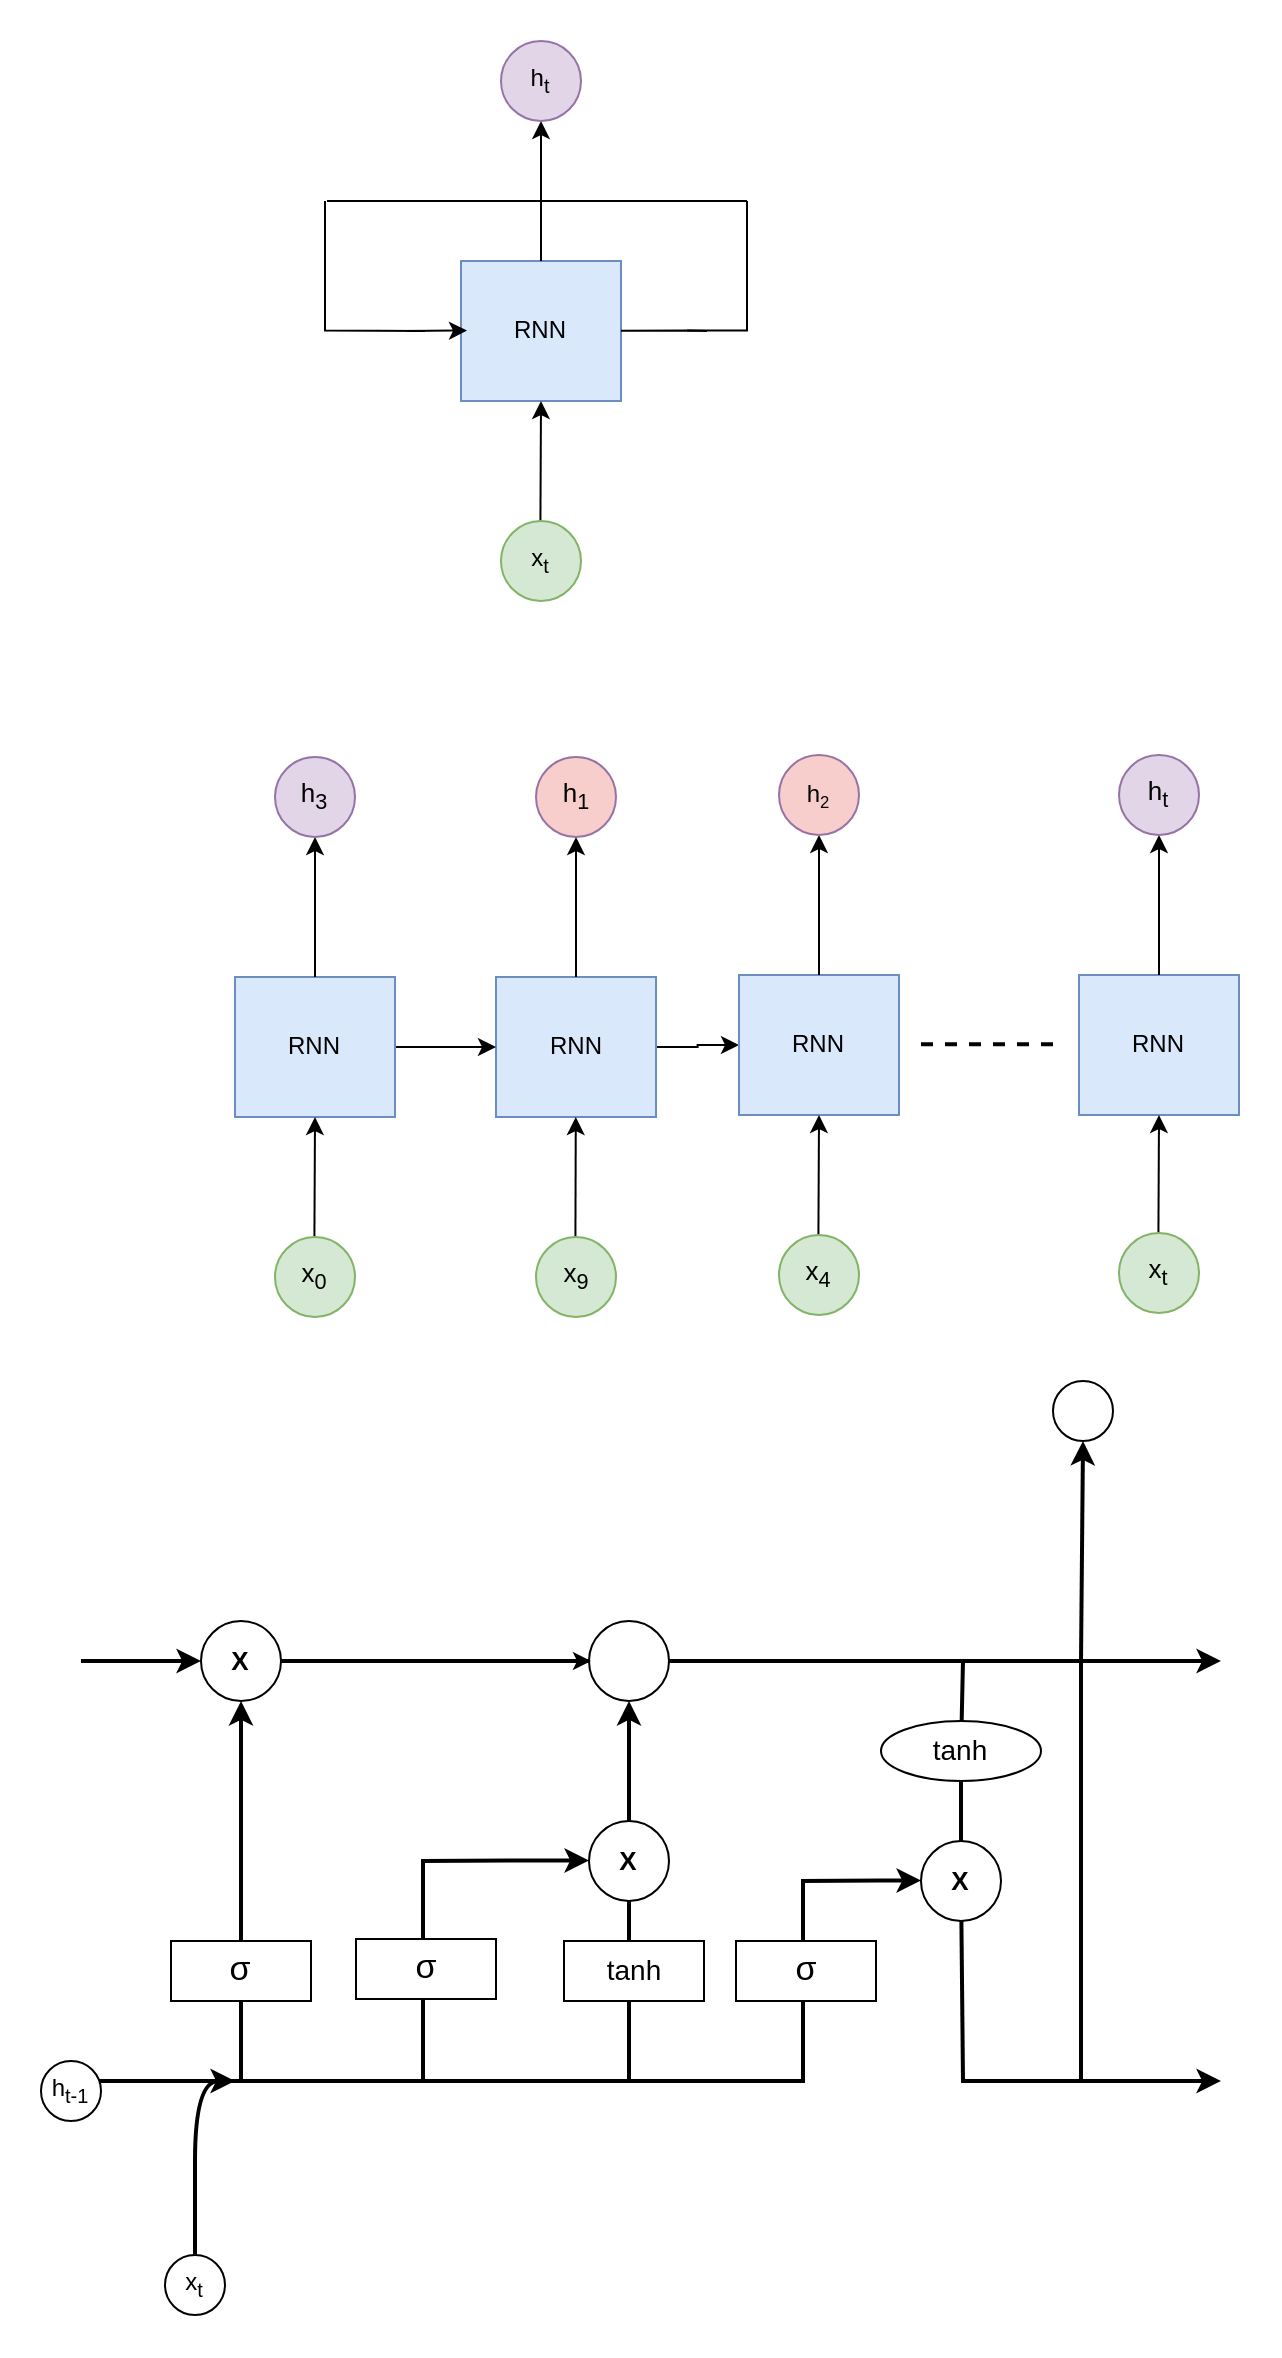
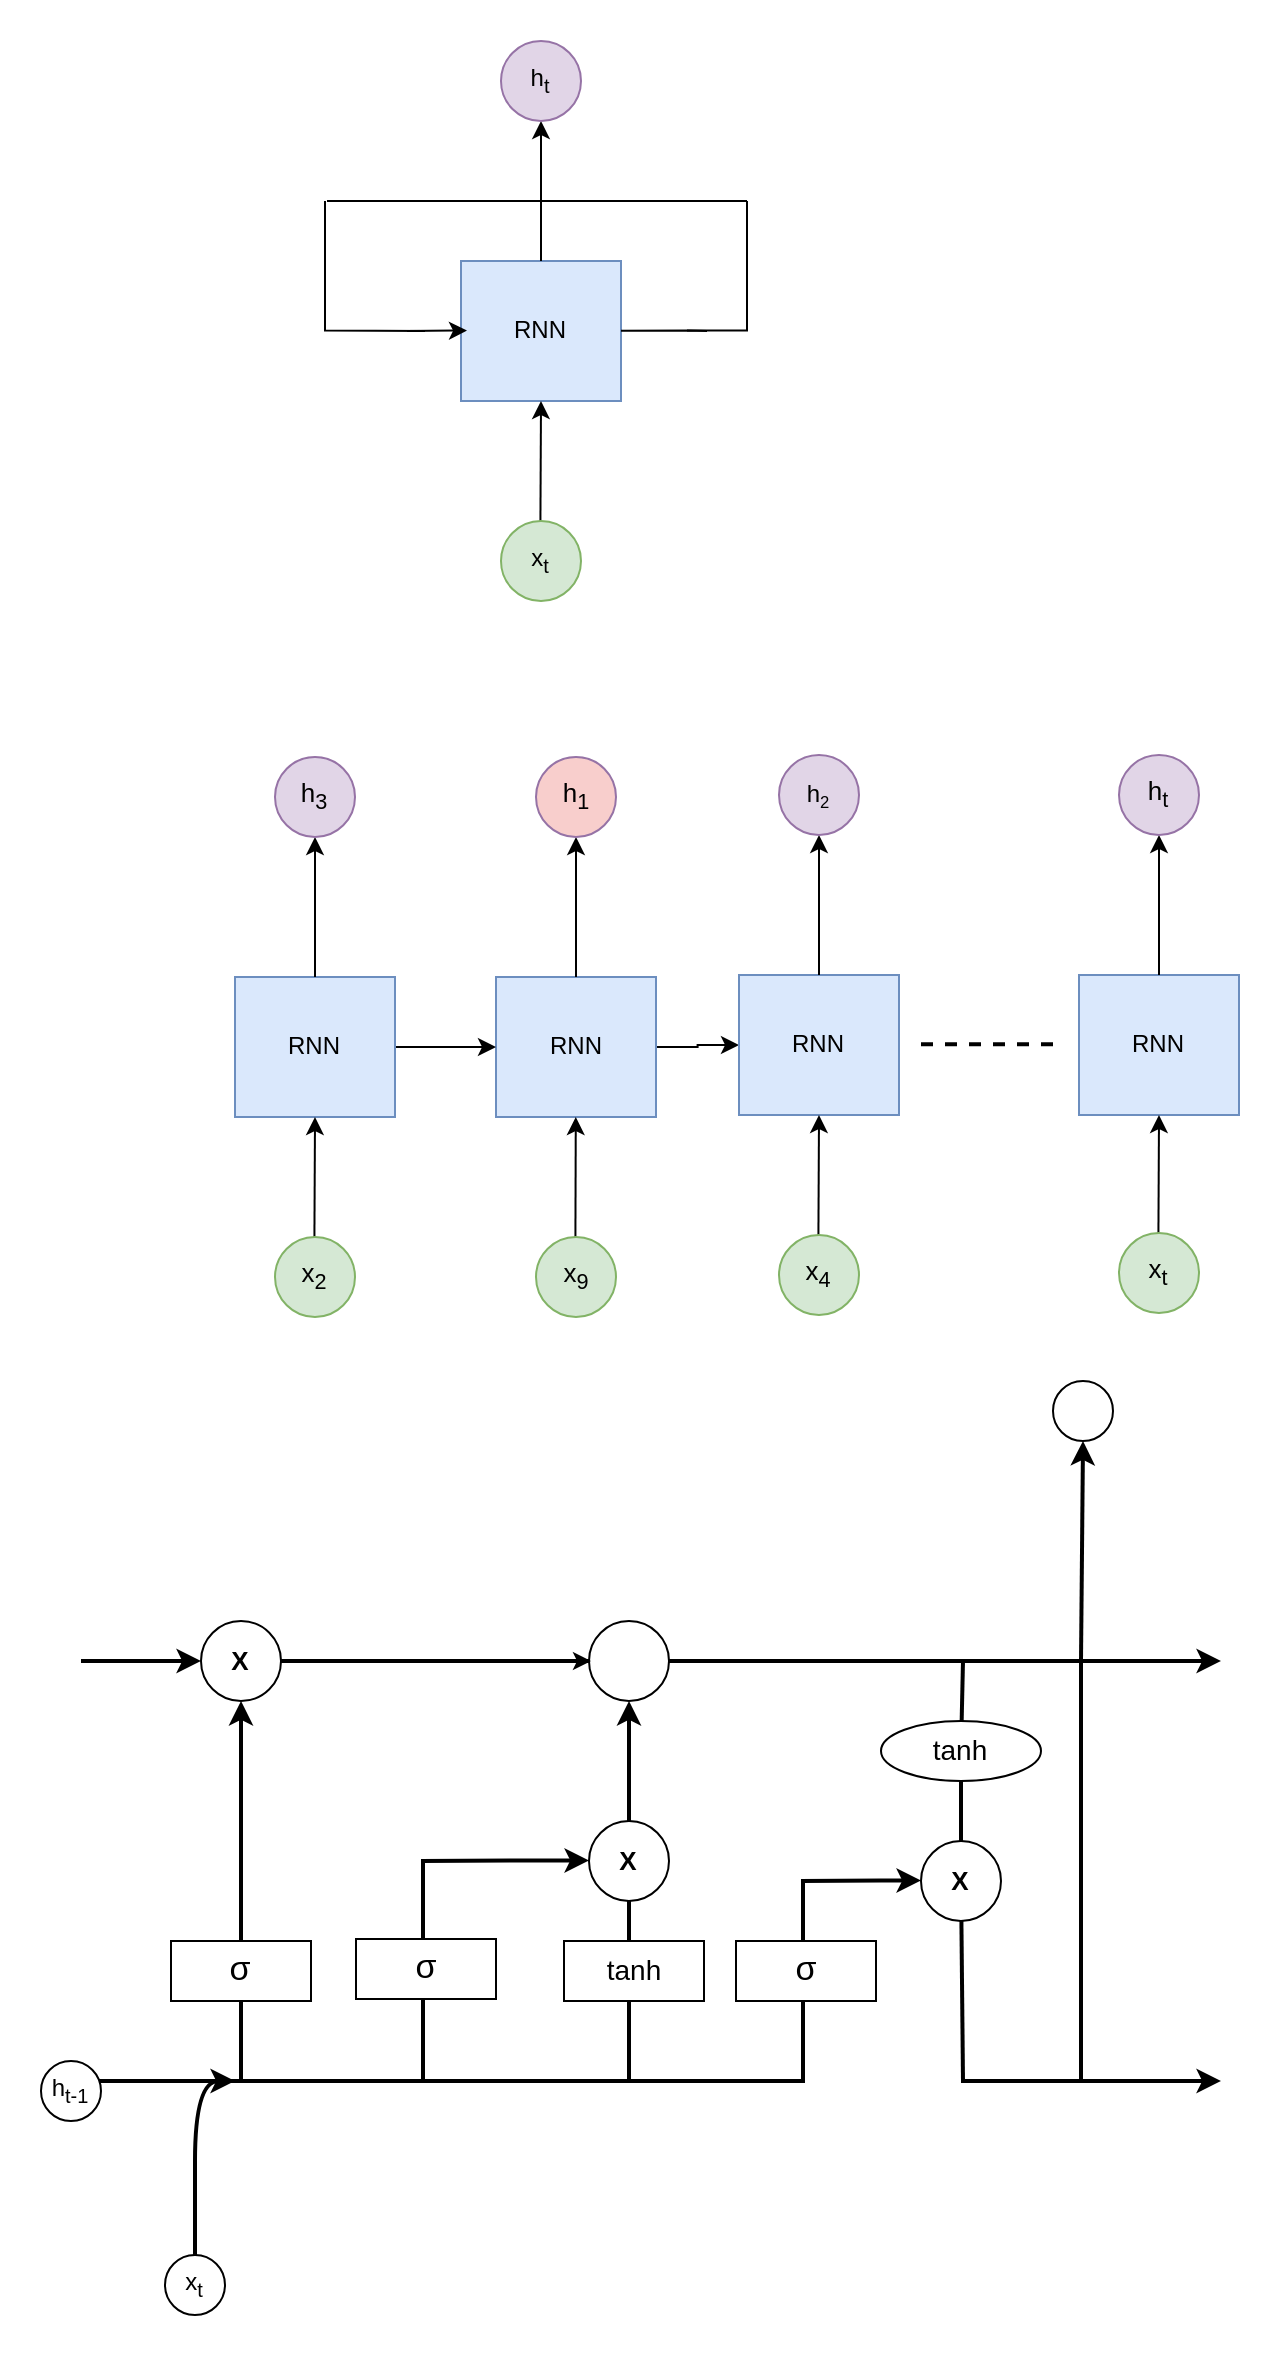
(819, 795) -> (819, 795)
(315, 1277) -> (315, 1277)
